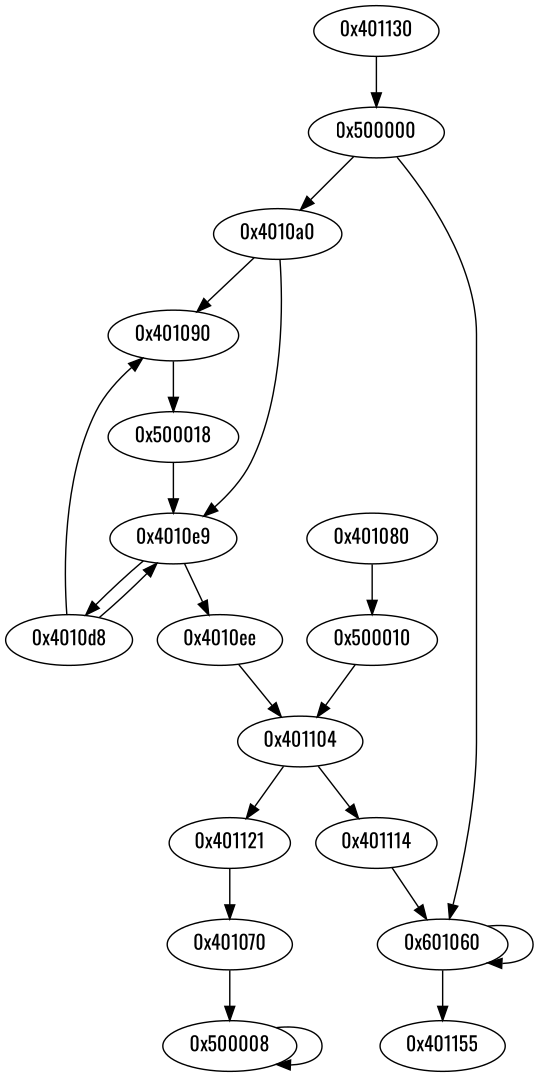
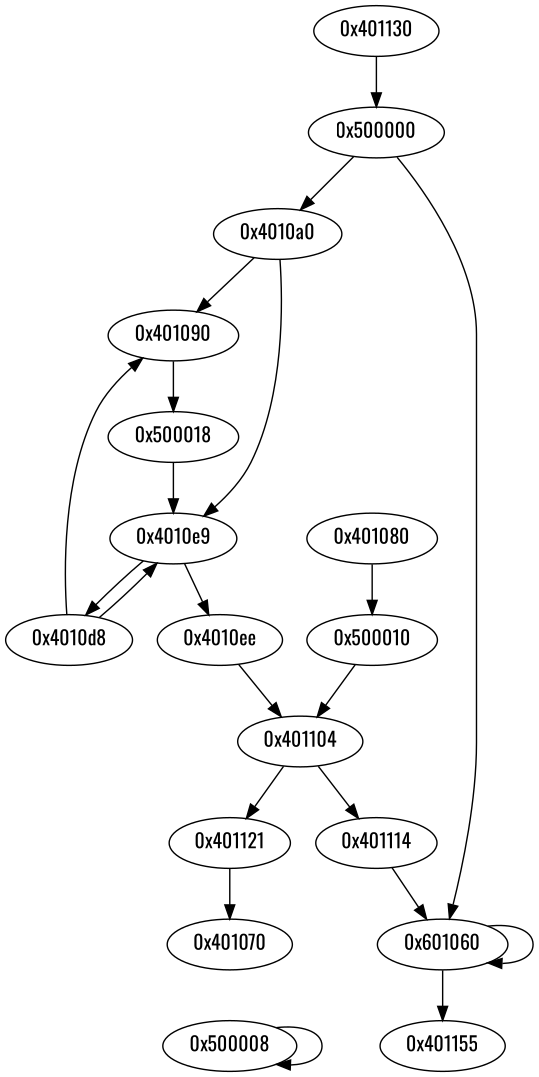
(230, 988) -> none
